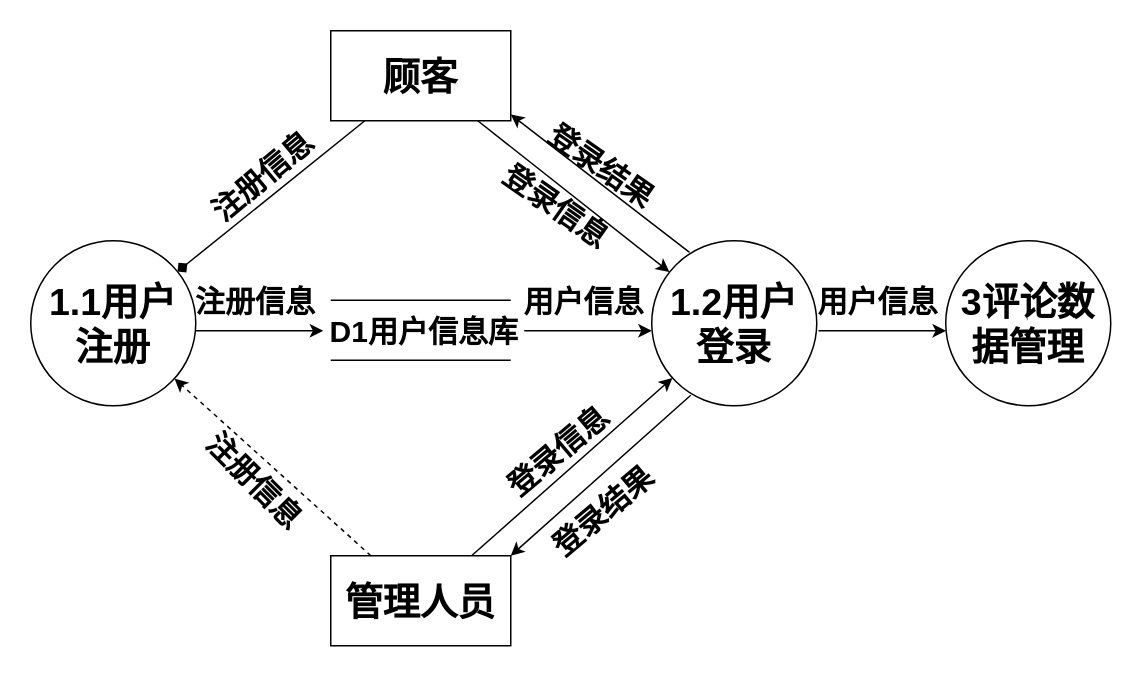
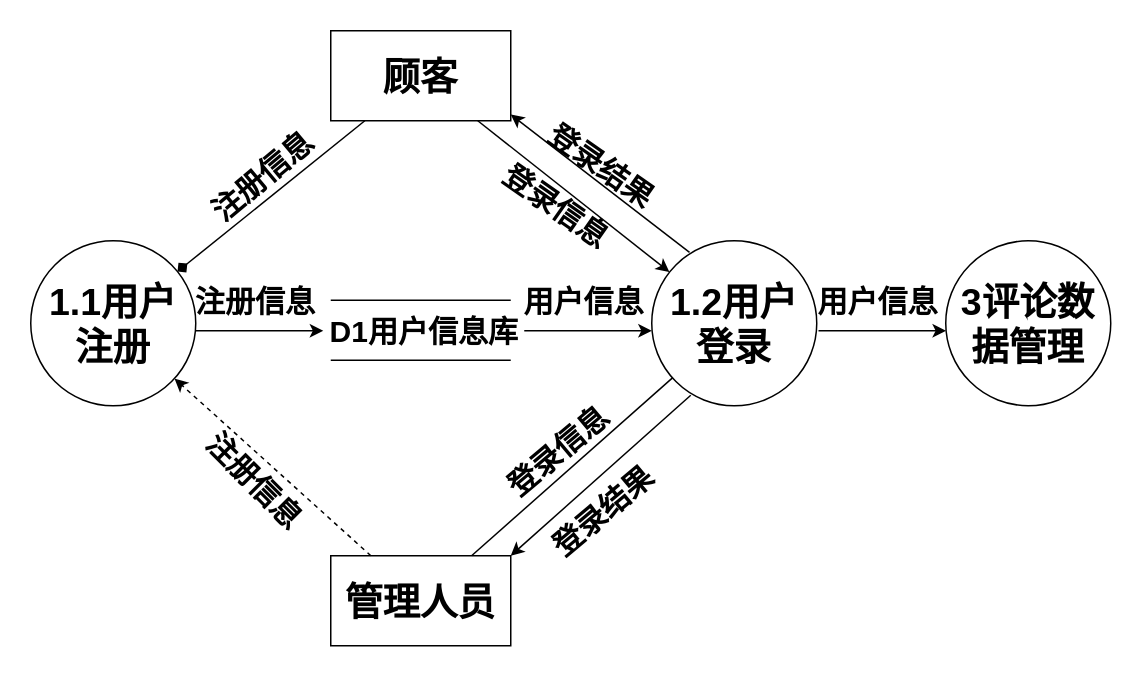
(664, 386) -> (667, 383)
